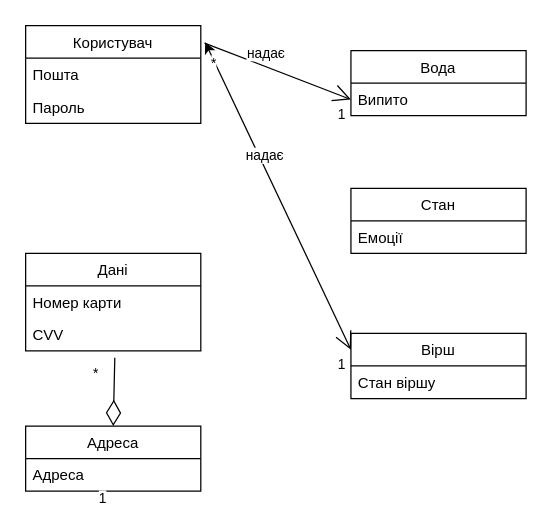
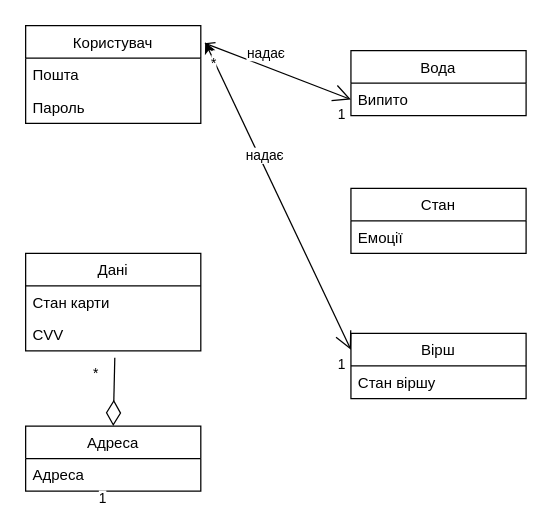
(208, 45) -> (209, 45)
(77, 303) -> (73, 303)
